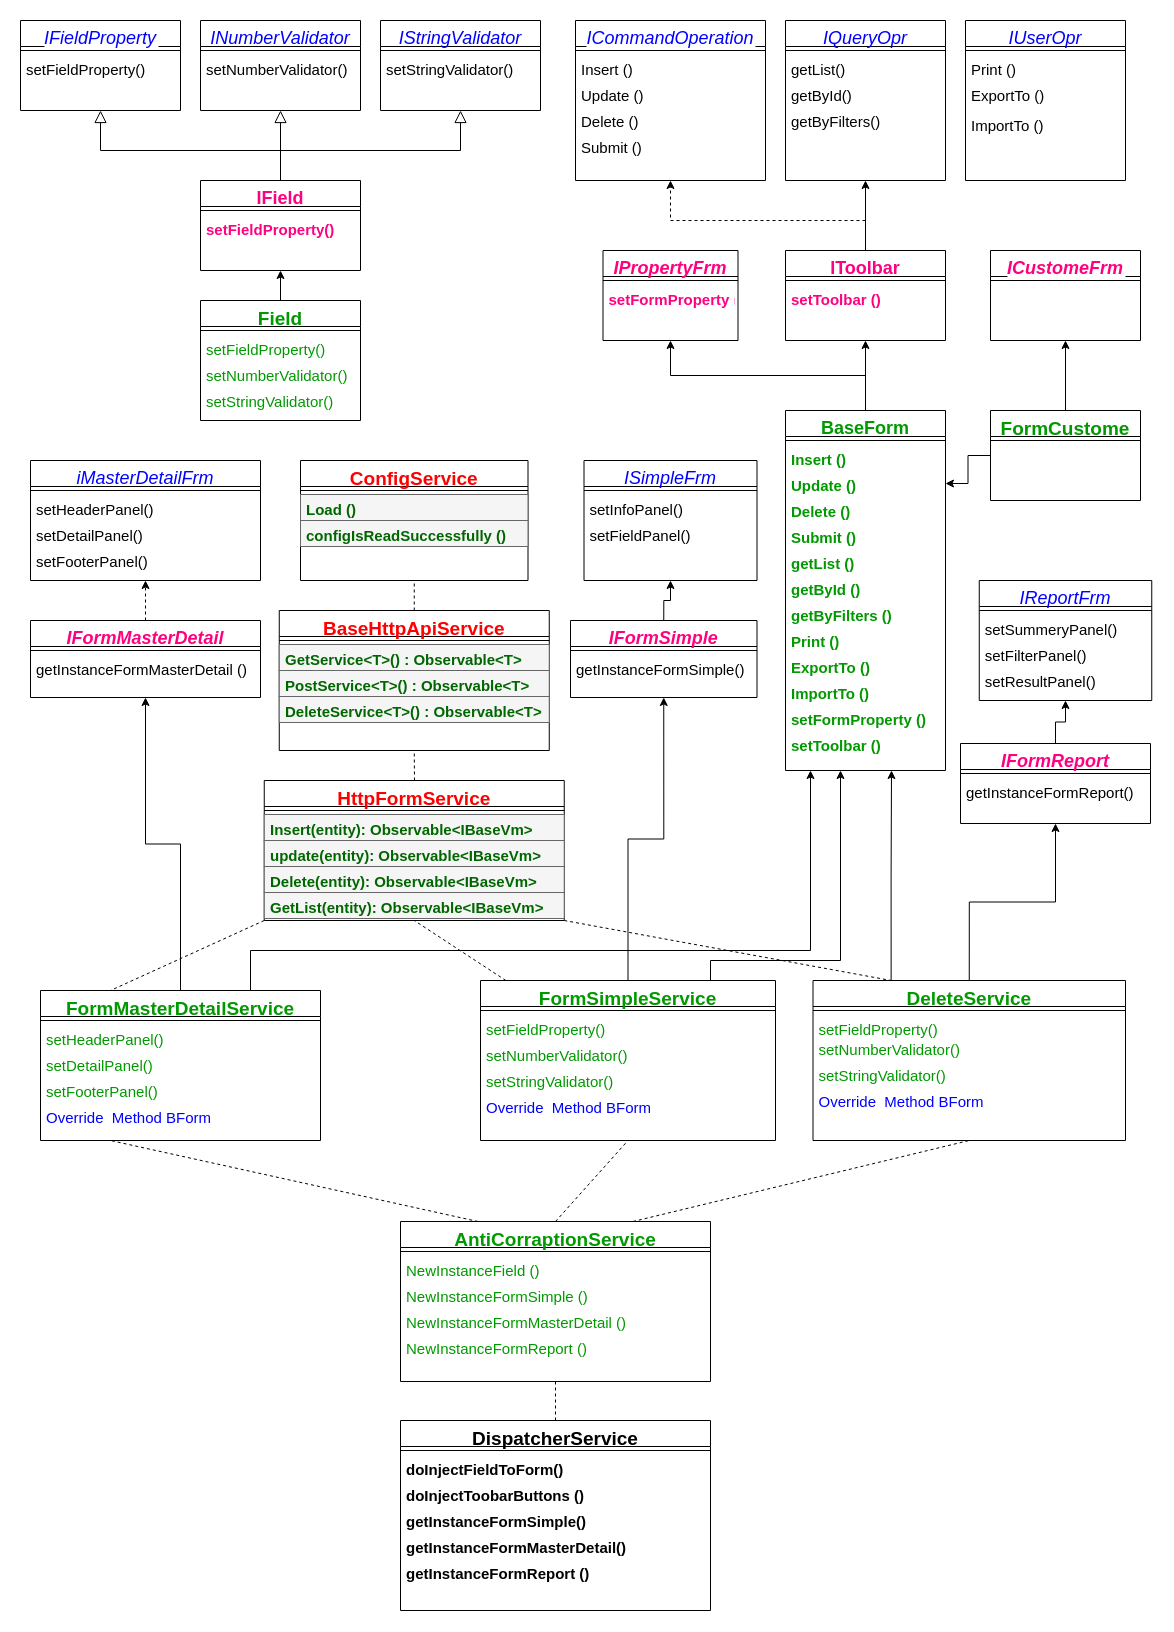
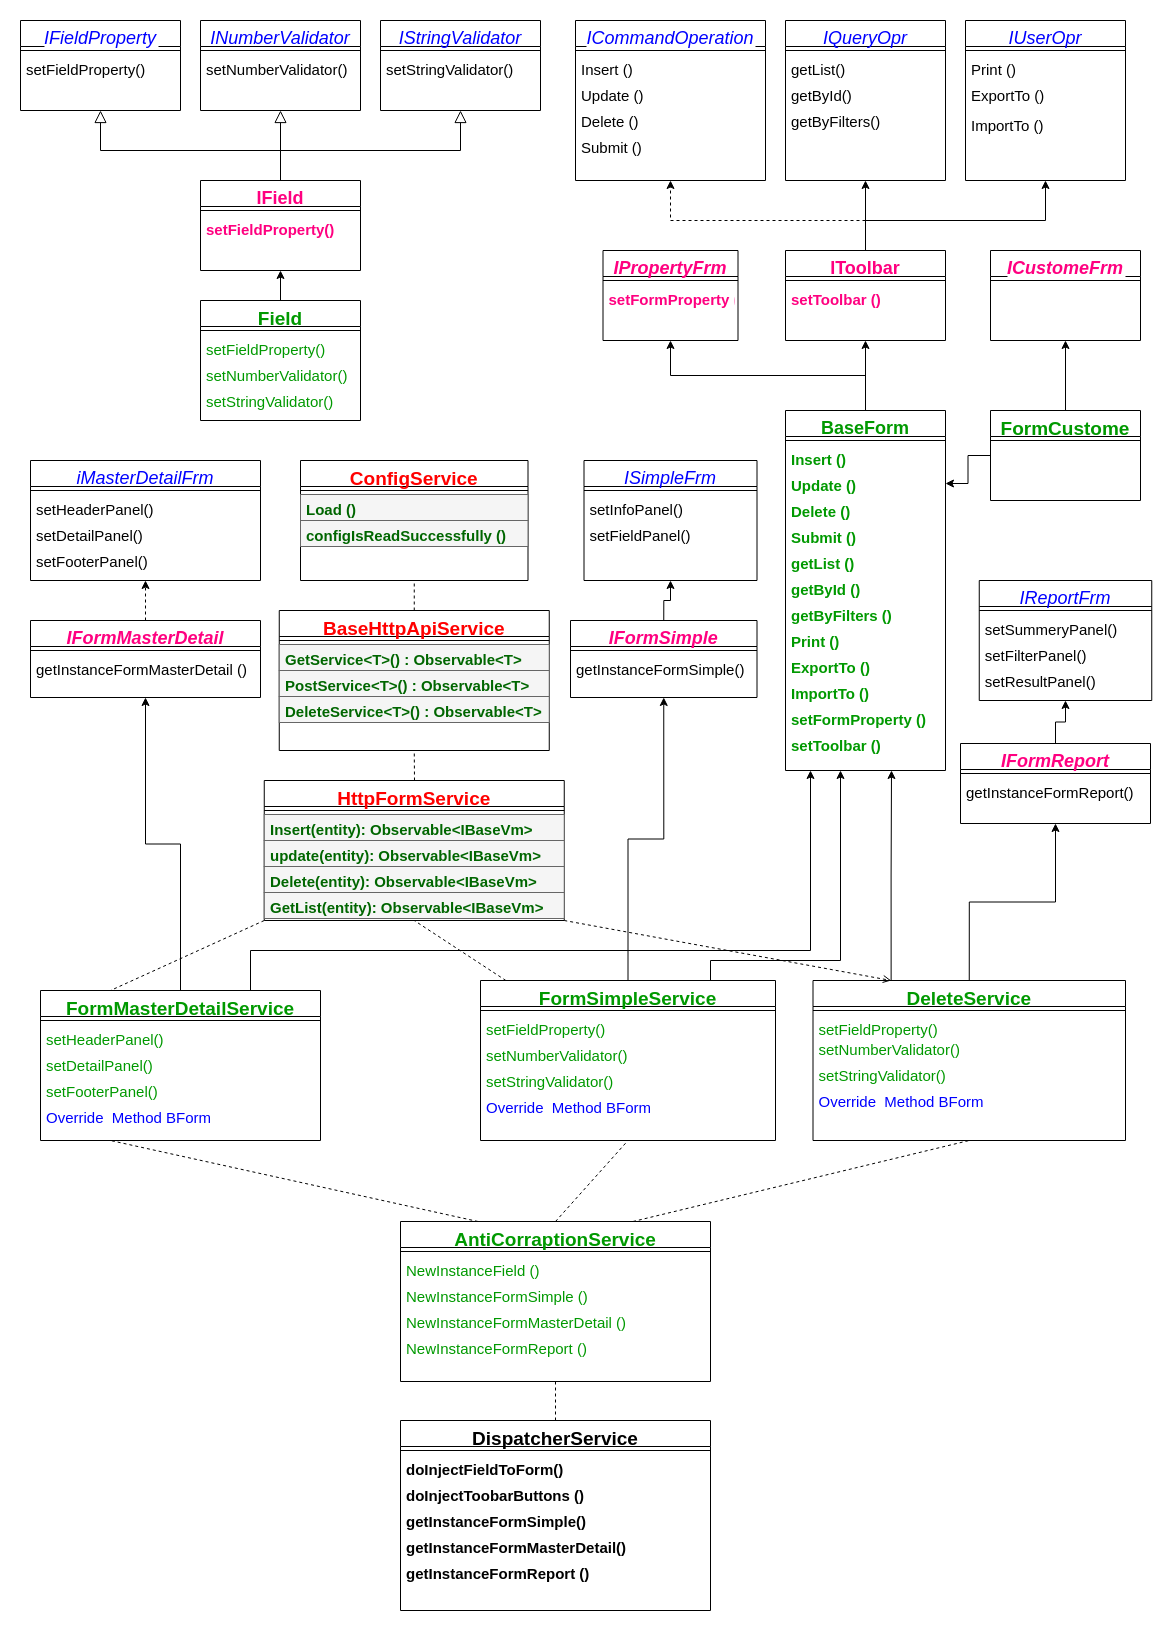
none -> (973, 221)
(885, 979) -> (885, 979)
